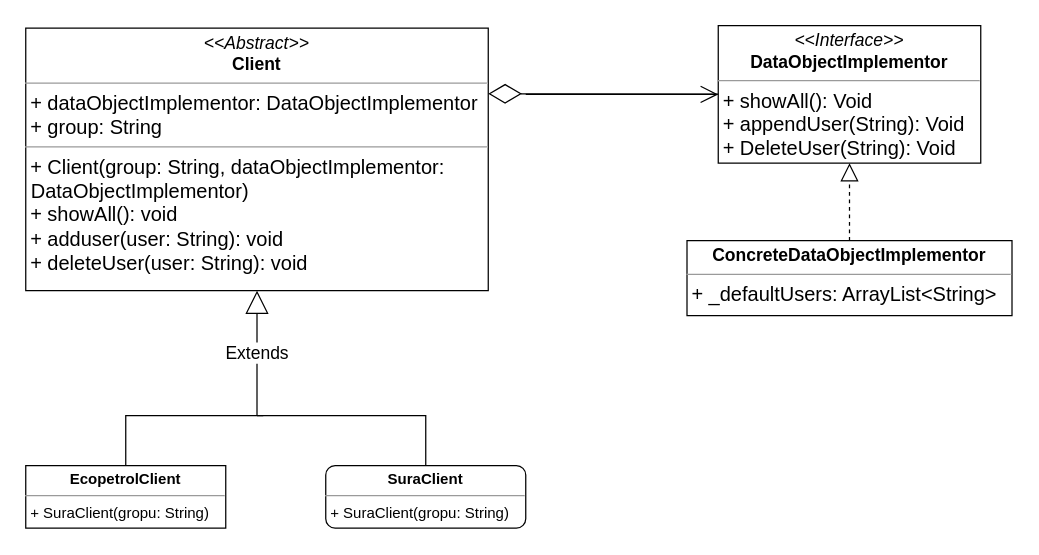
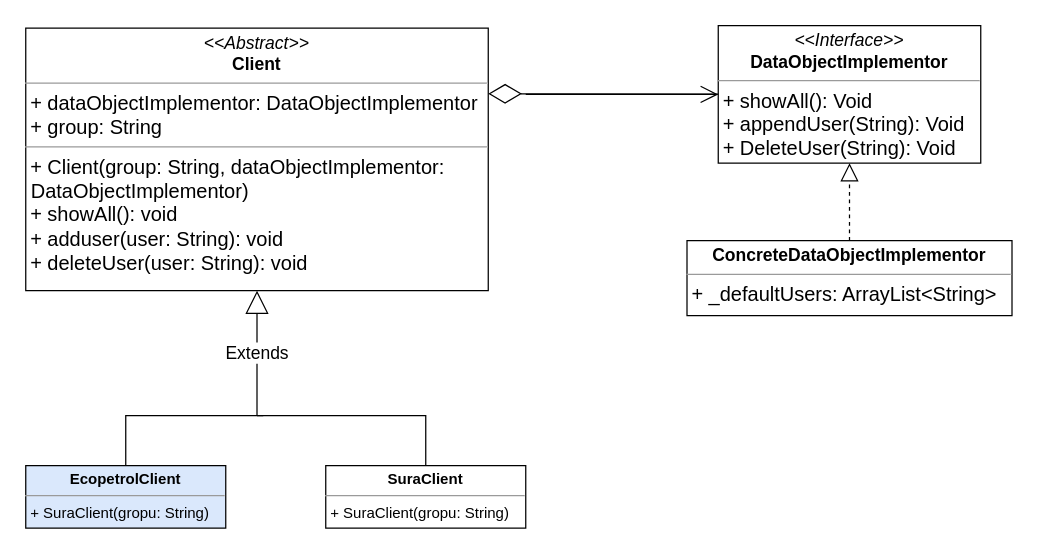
(126, 497) -> (126, 497)
(426, 497) -> (426, 497)
